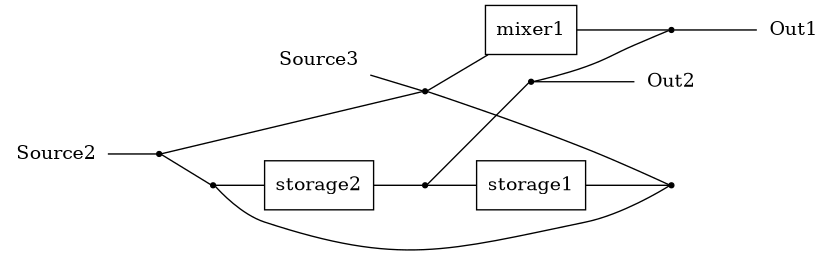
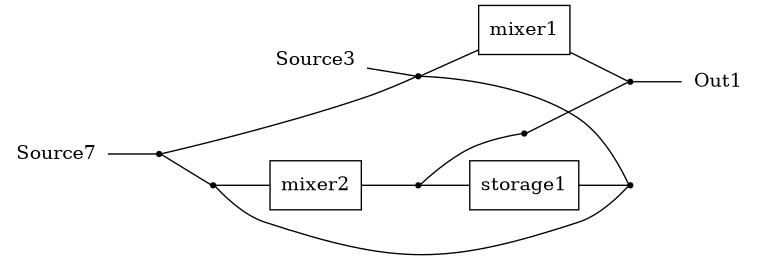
(671, 82) -> none
(57, 154) -> (57, 154)
(319, 185) -> (316, 185)
